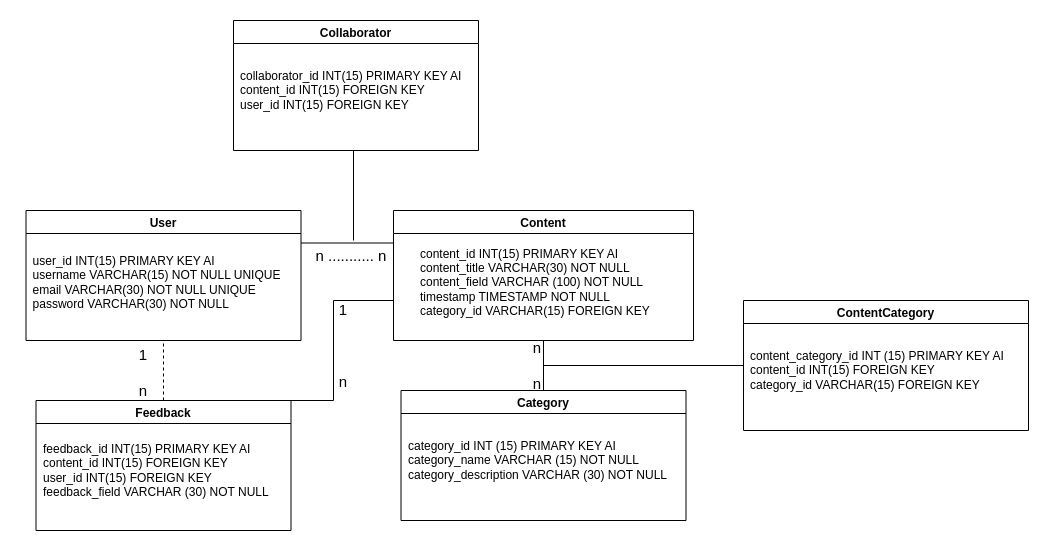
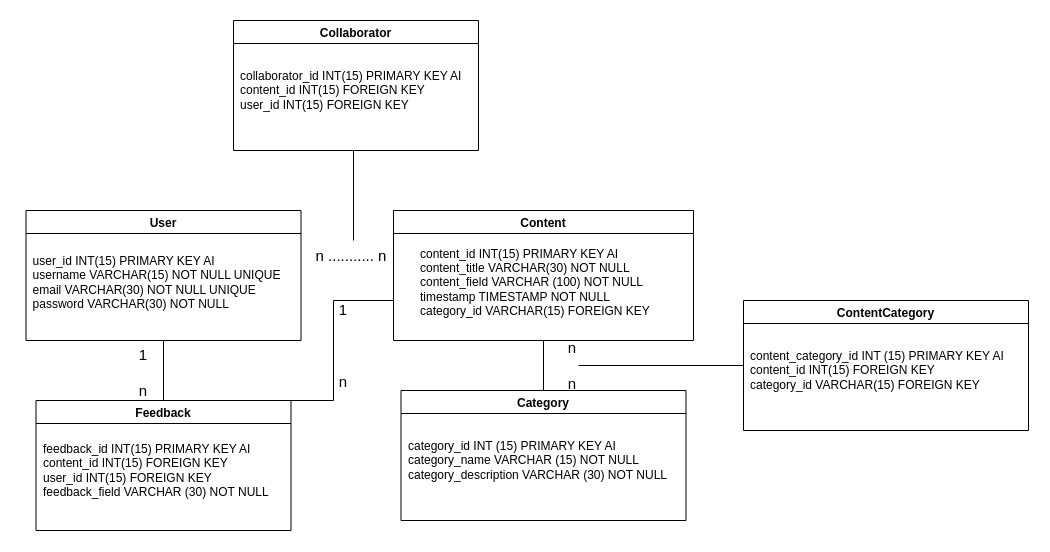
(347, 243) -> none
(484, 366) -> (519, 366)
(164, 371) -> (164, 371)
